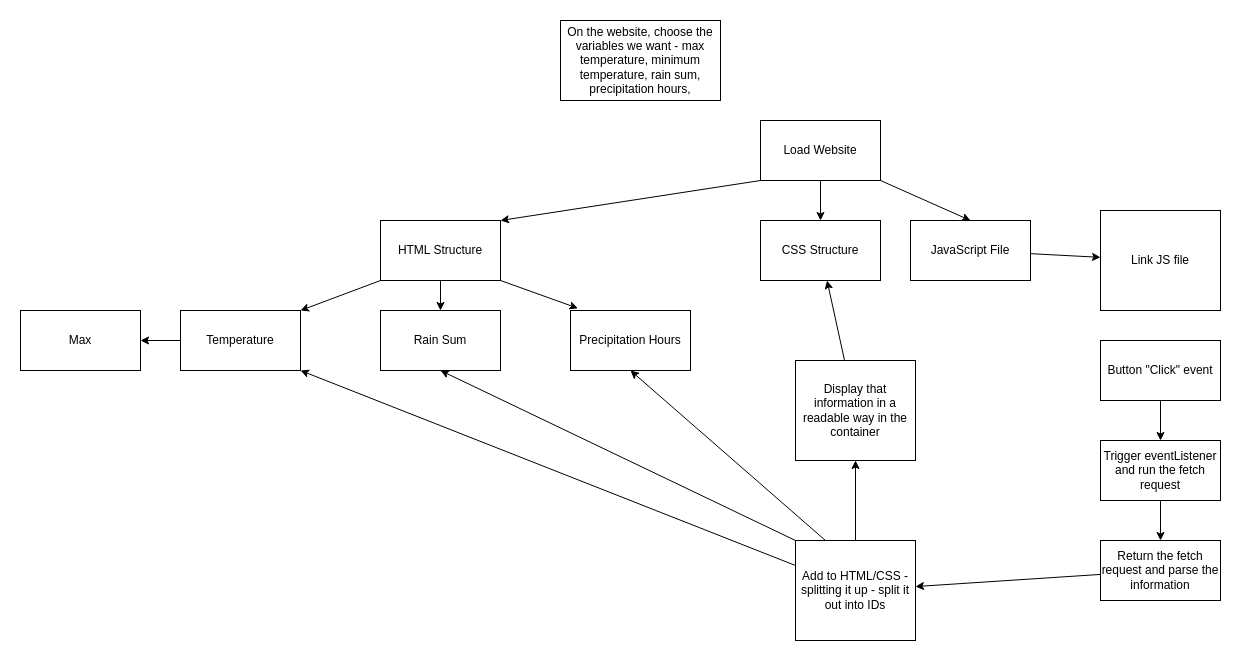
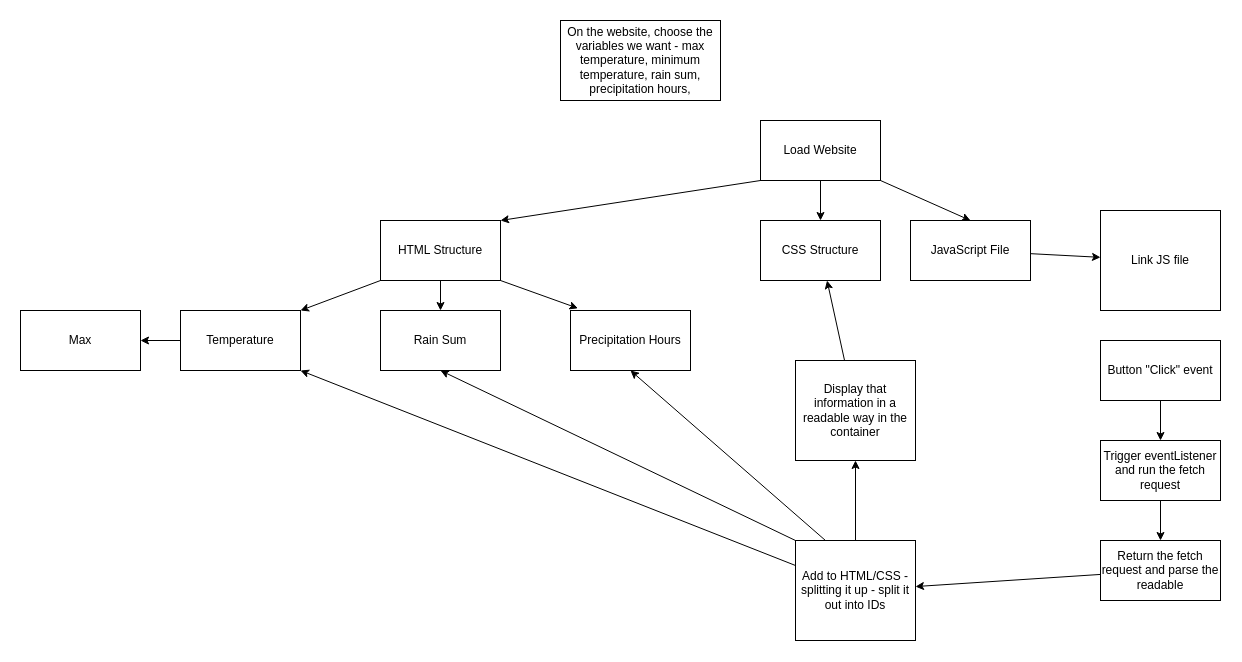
(1161, 571) -> (1161, 571)
